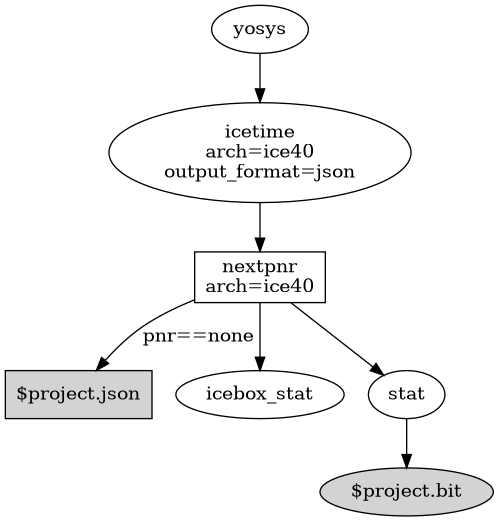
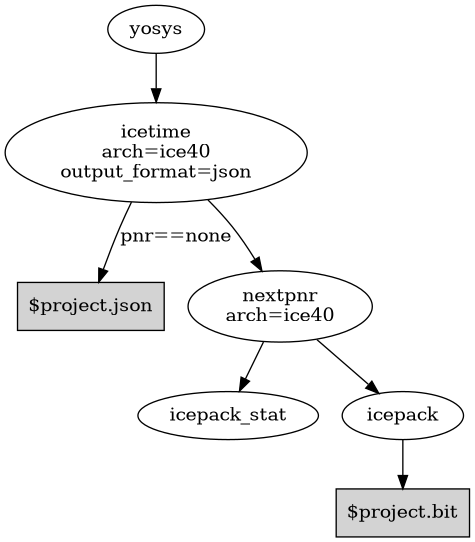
(260, 277) -> (280, 306)
(146, 325) -> (116, 235)
(260, 395) -> (228, 416)
(407, 395) -> (403, 416)
(407, 492) -> (403, 513)
